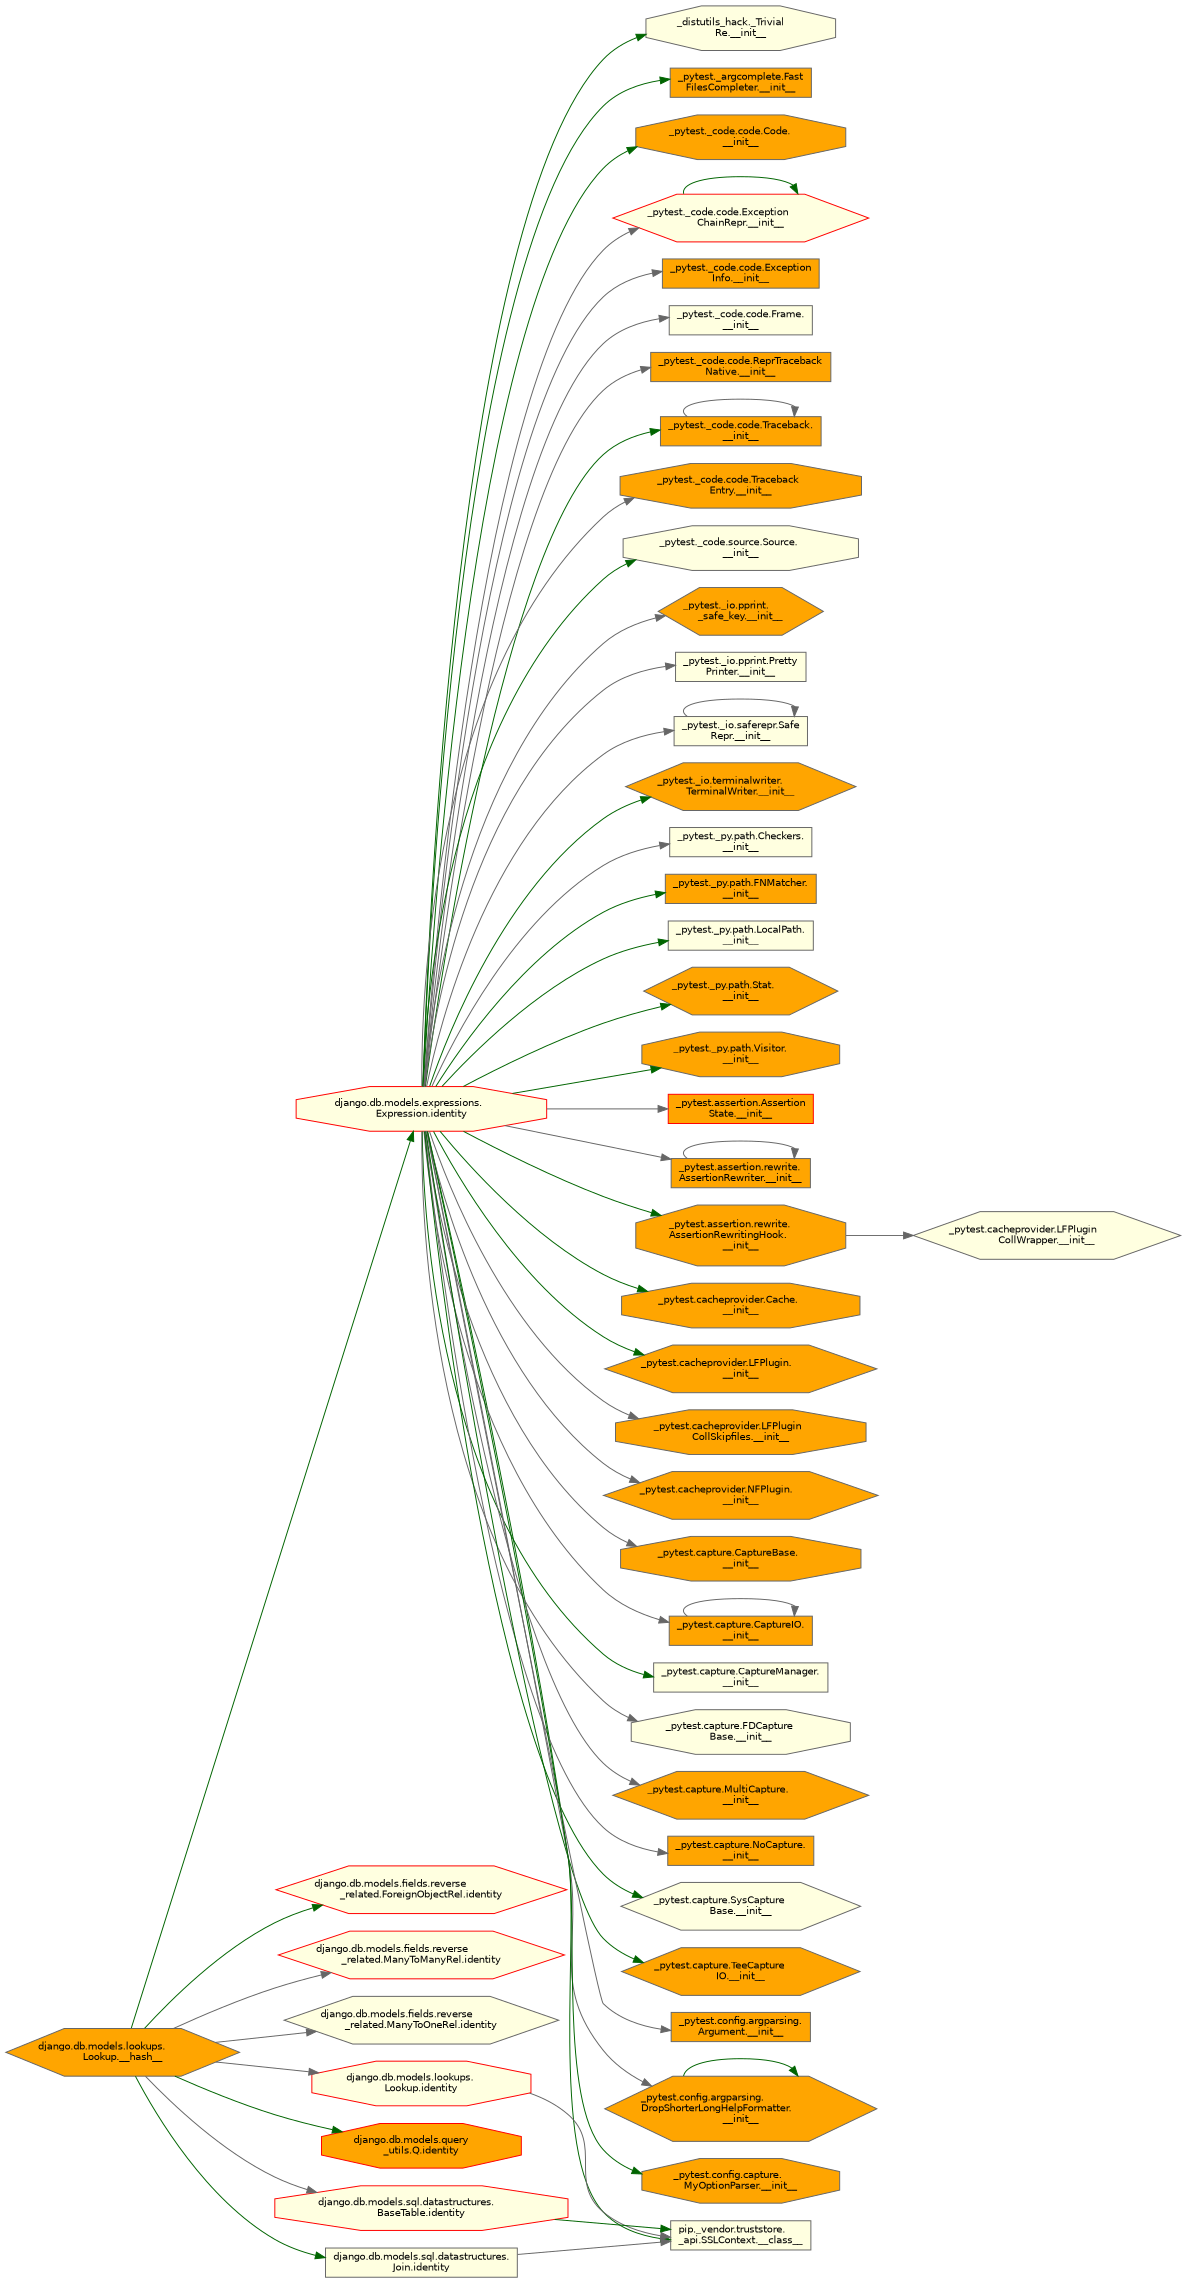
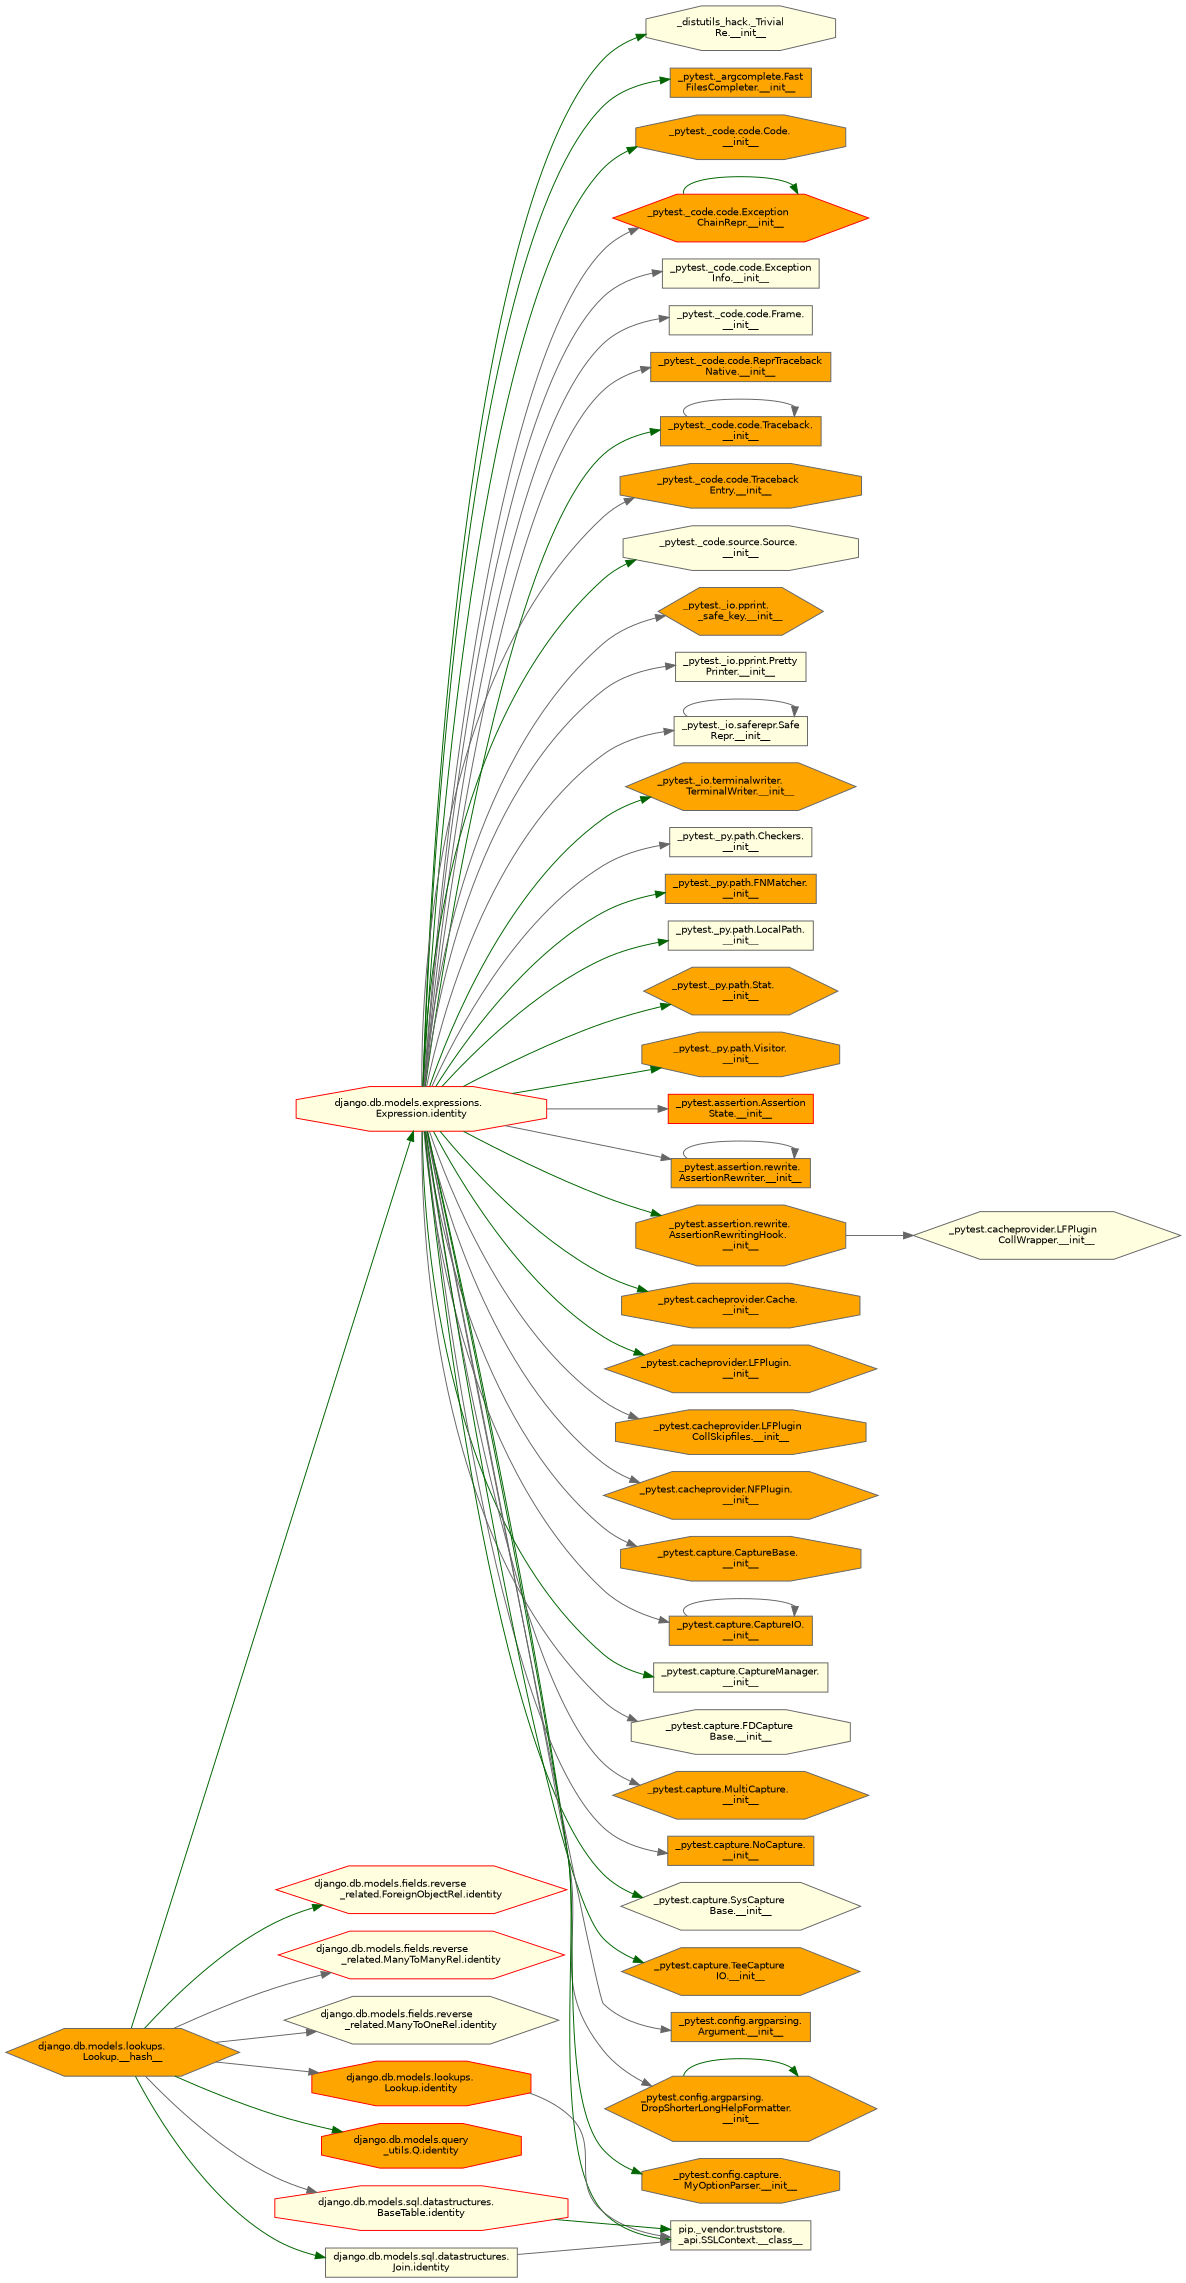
(741, 218) -> (741, 218)
(741, 274) -> (741, 274)
(421, 2084) -> (421, 2084)
